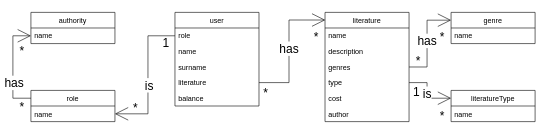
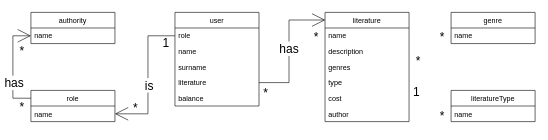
(427, 41) -> none
(427, 84) -> none
